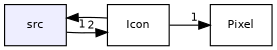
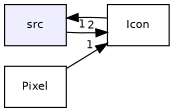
(184, 25) -> (82, 59)
